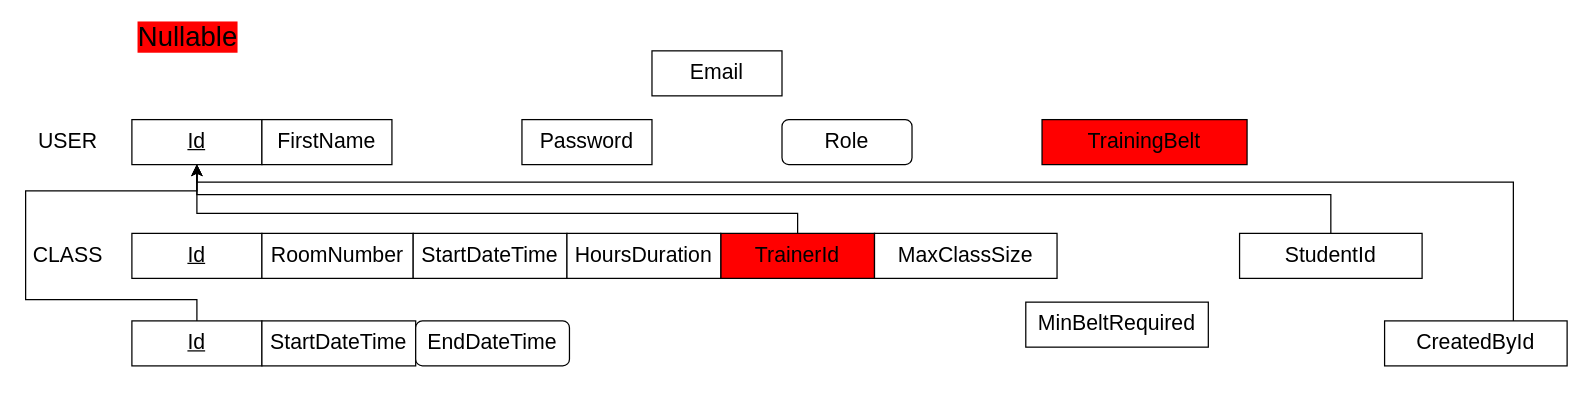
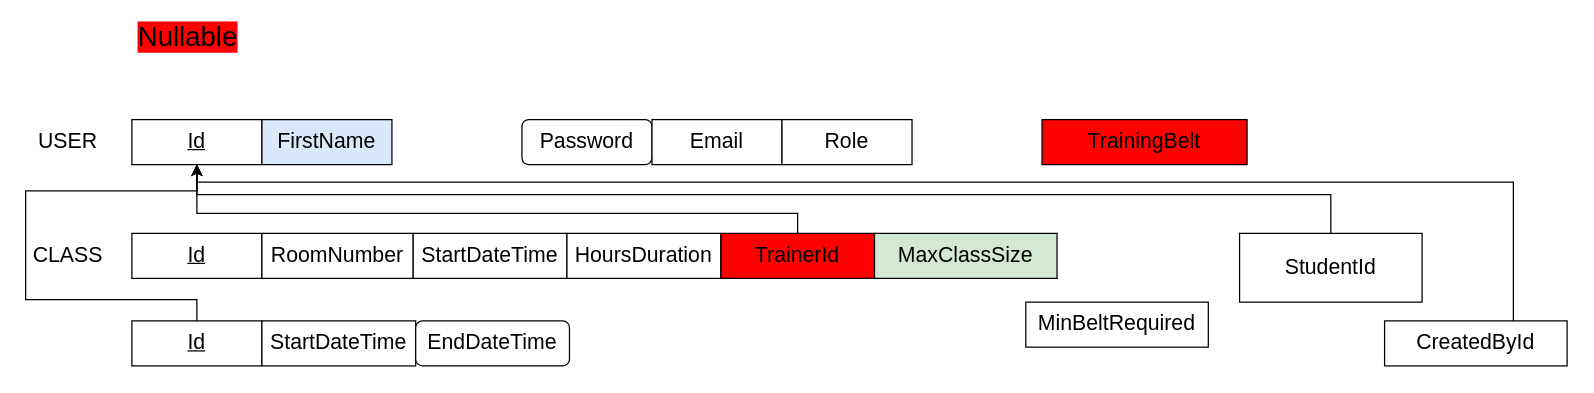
(717, 73) -> (717, 142)
(327, 142) -> (327, 142)
(587, 142) -> (587, 142)
(847, 142) -> (847, 142)
(966, 256) -> (966, 256)
(1331, 256) -> (1331, 268)
